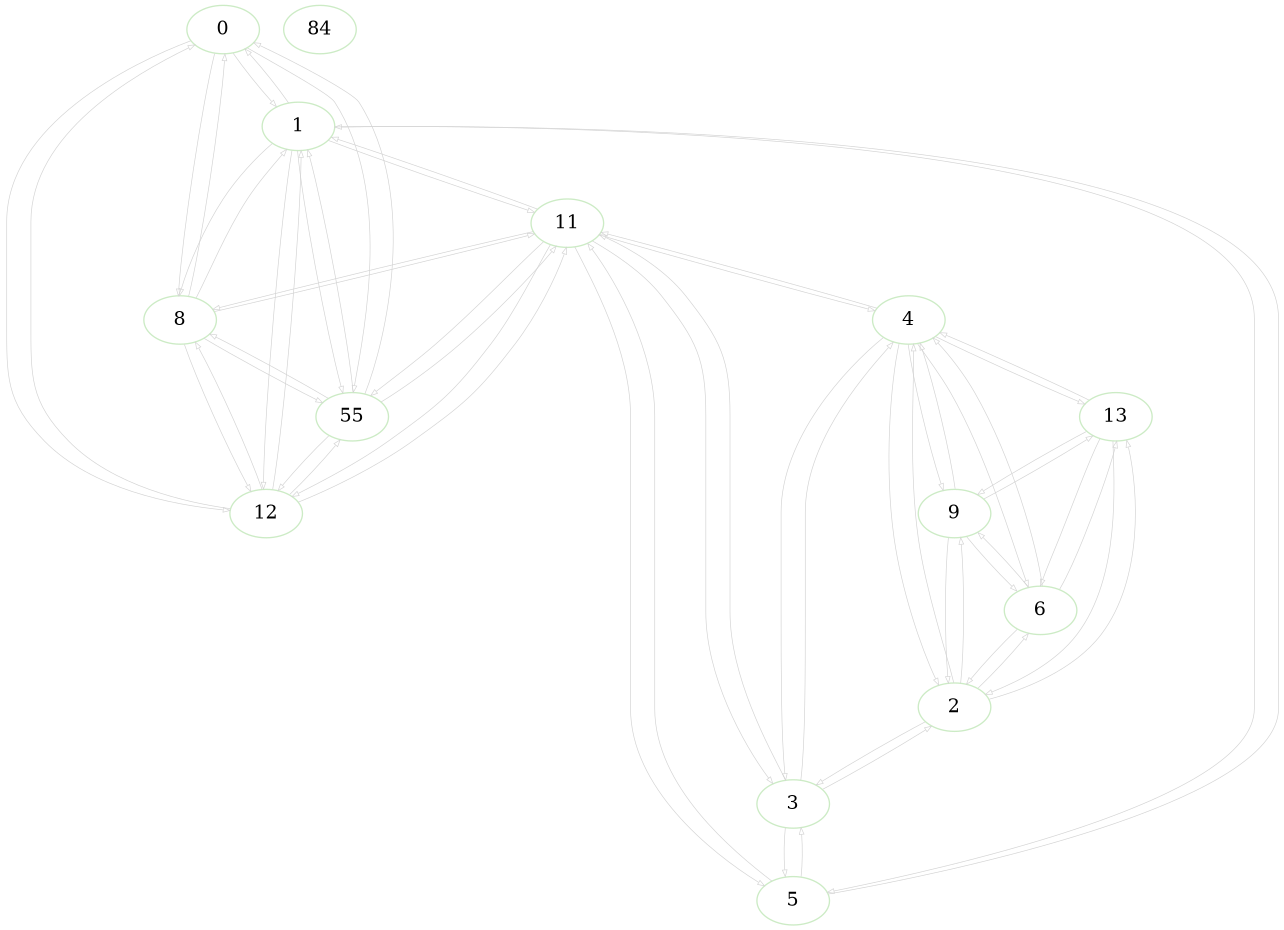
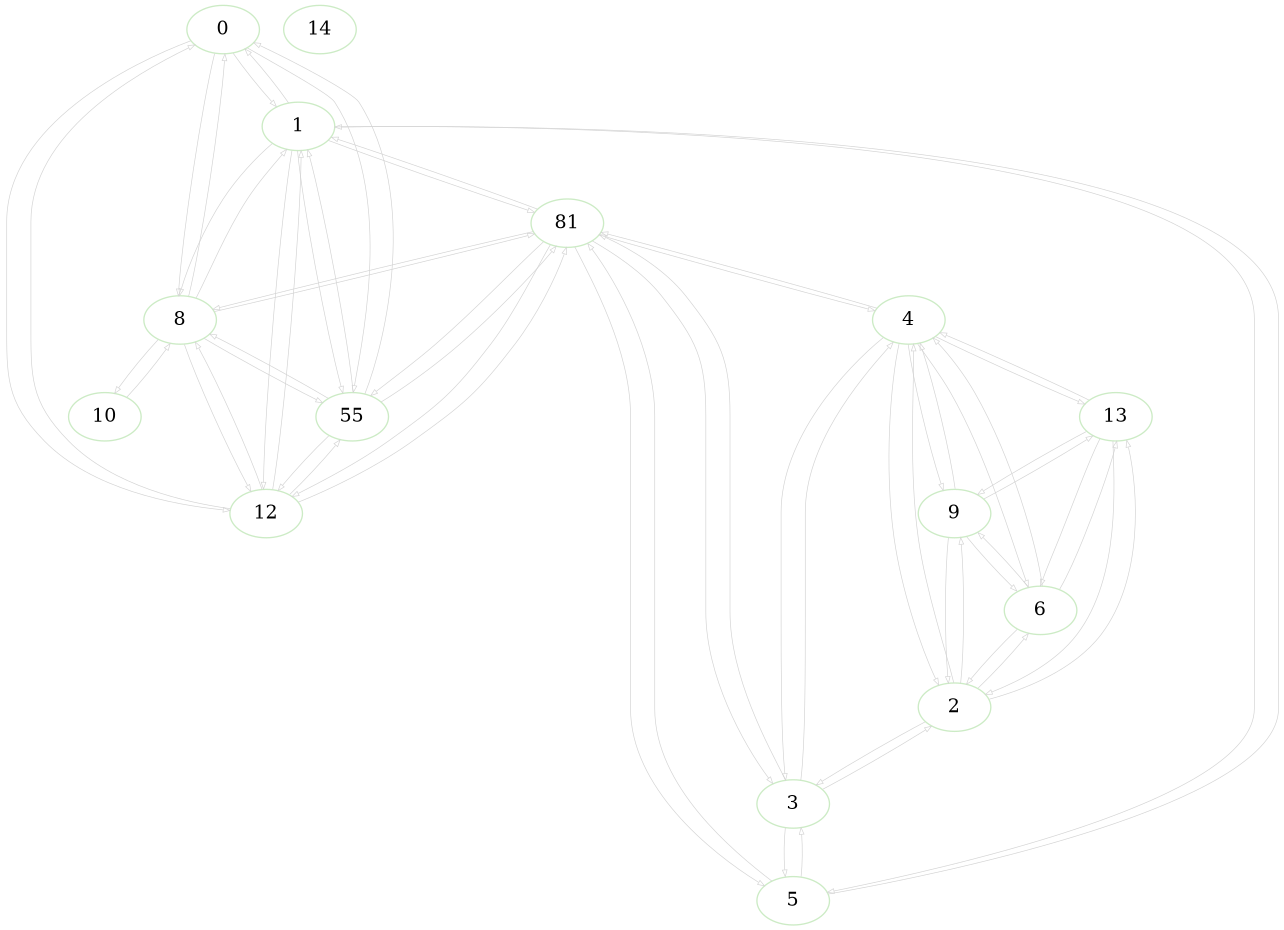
(320, 30) -> (320, 30)
(567, 223) -> (567, 223)
none -> (105, 417)
